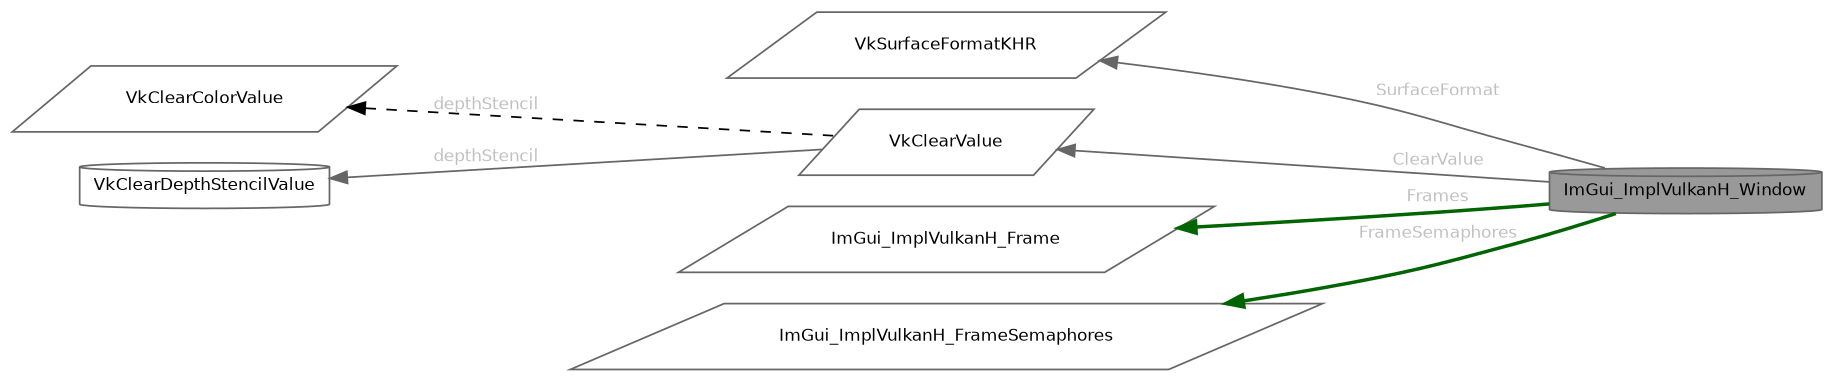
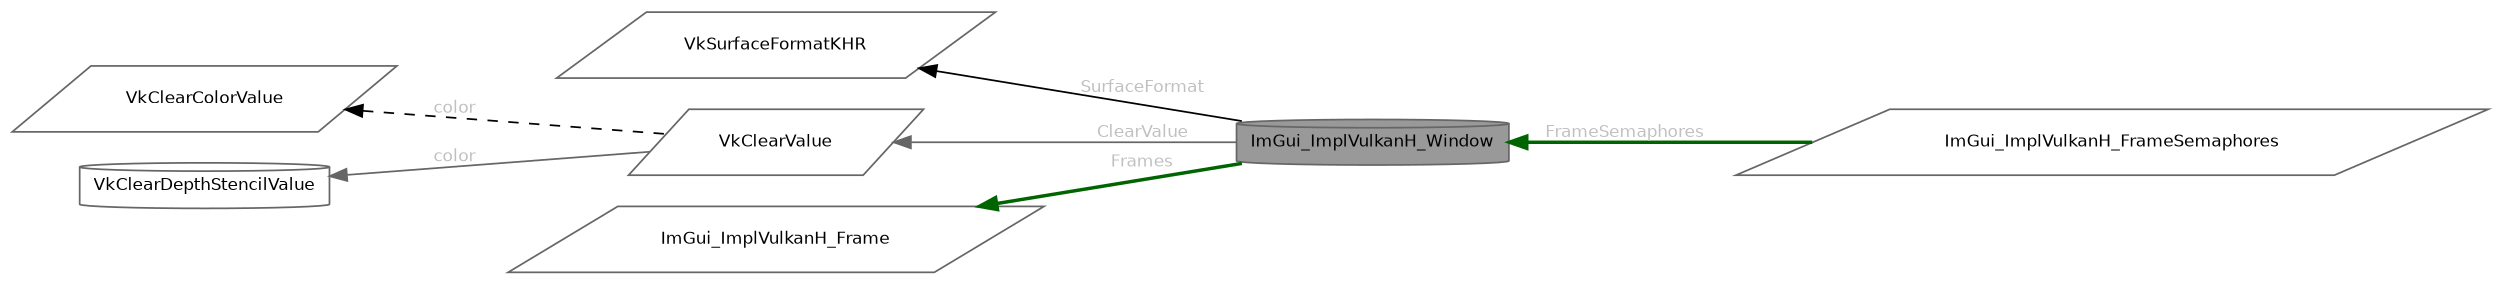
(1364, 102) -> (1089, 96)
(484, 105) -> (453, 108)
(484, 157) -> (453, 157)
(1432, 266) -> (1670, 142)
